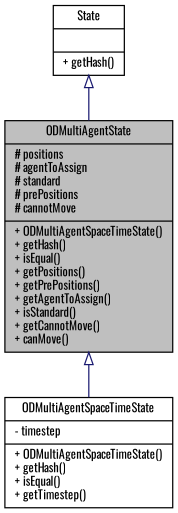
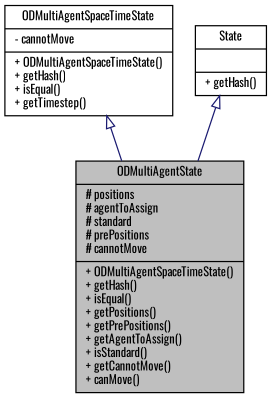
(89, 381) -> (116, 144)
(38, 432) -> (45, 40)
